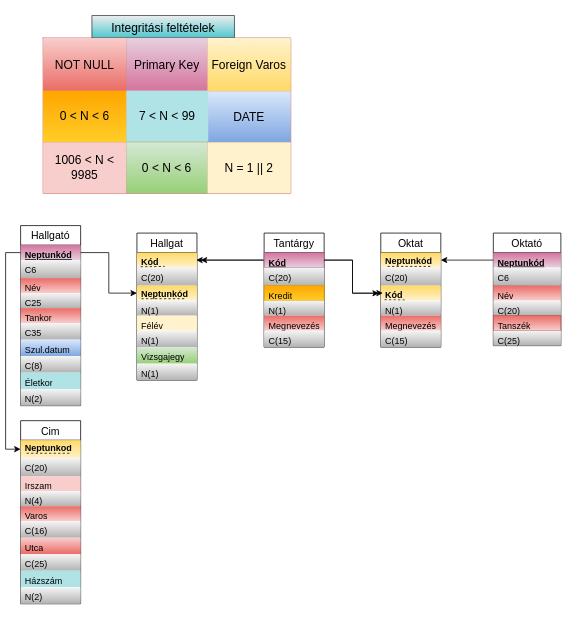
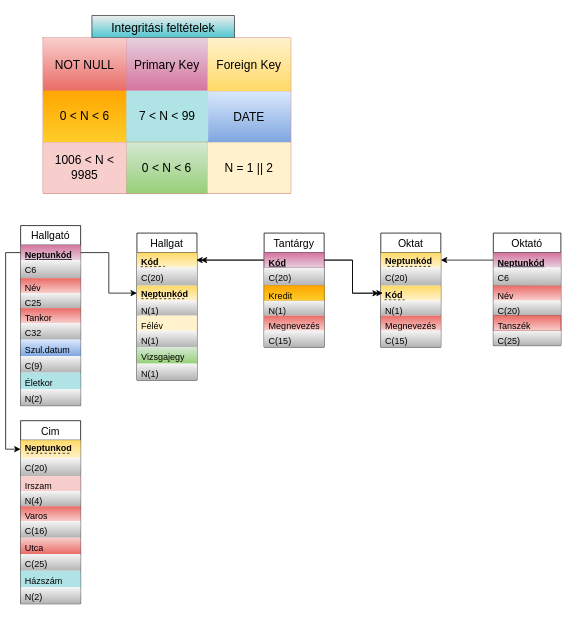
(249, 65) -> (249, 65)
(33, 334) -> (33, 334)
(35, 367) -> (35, 367)
